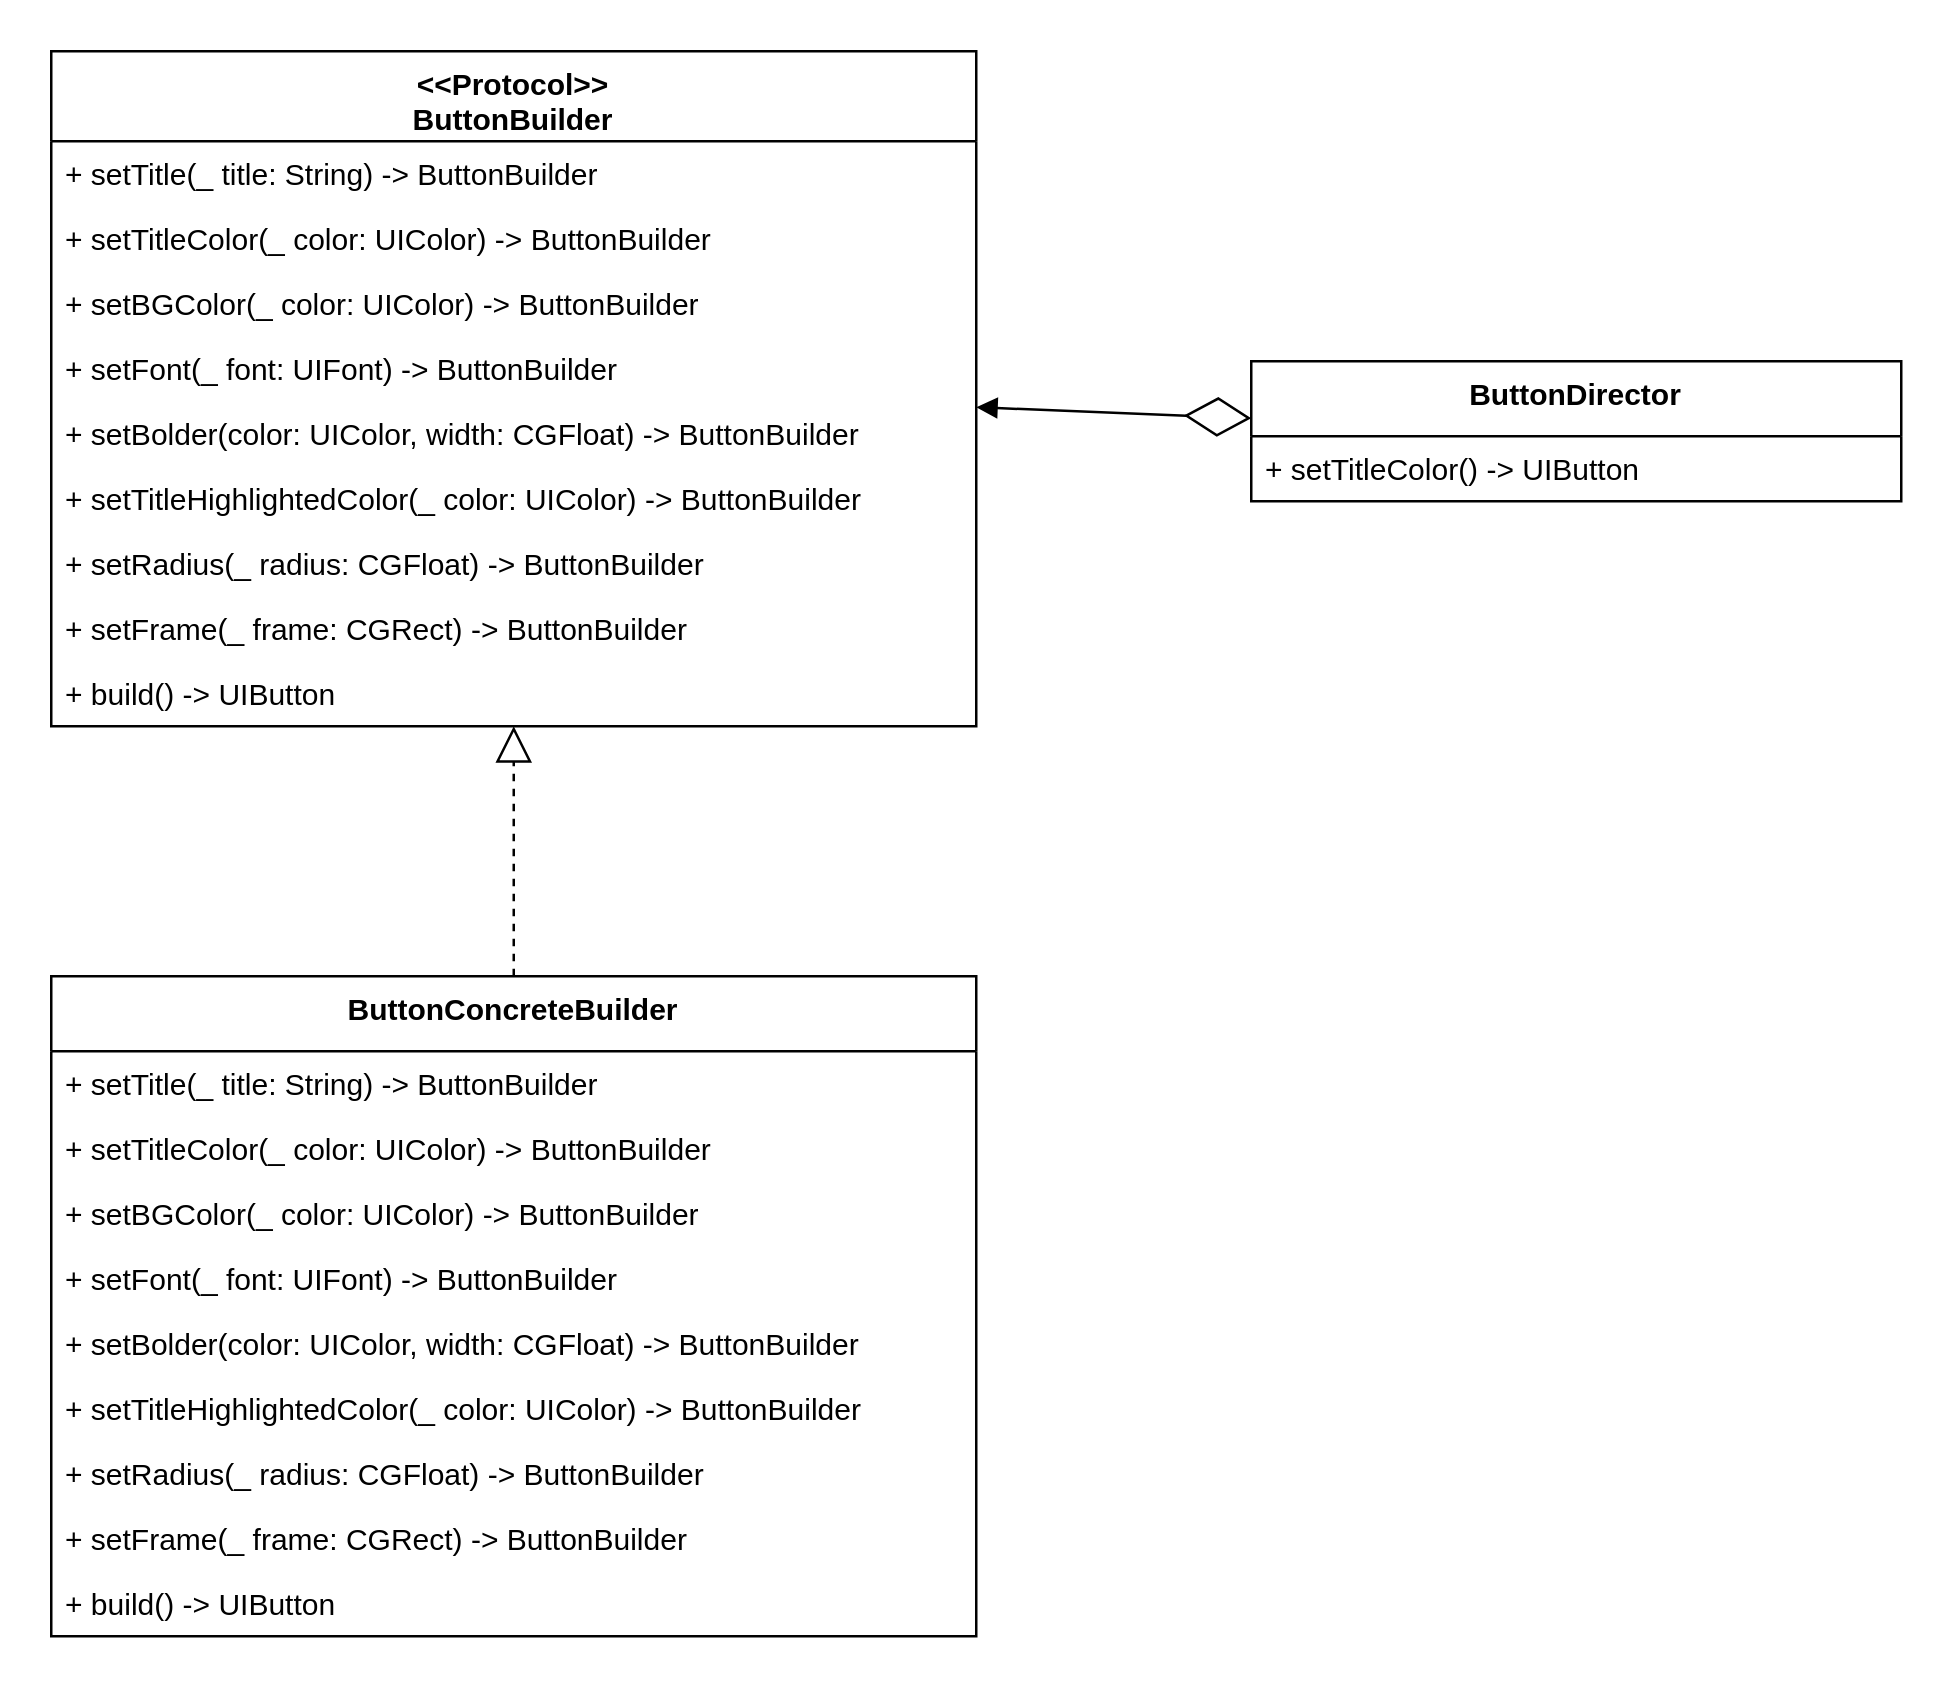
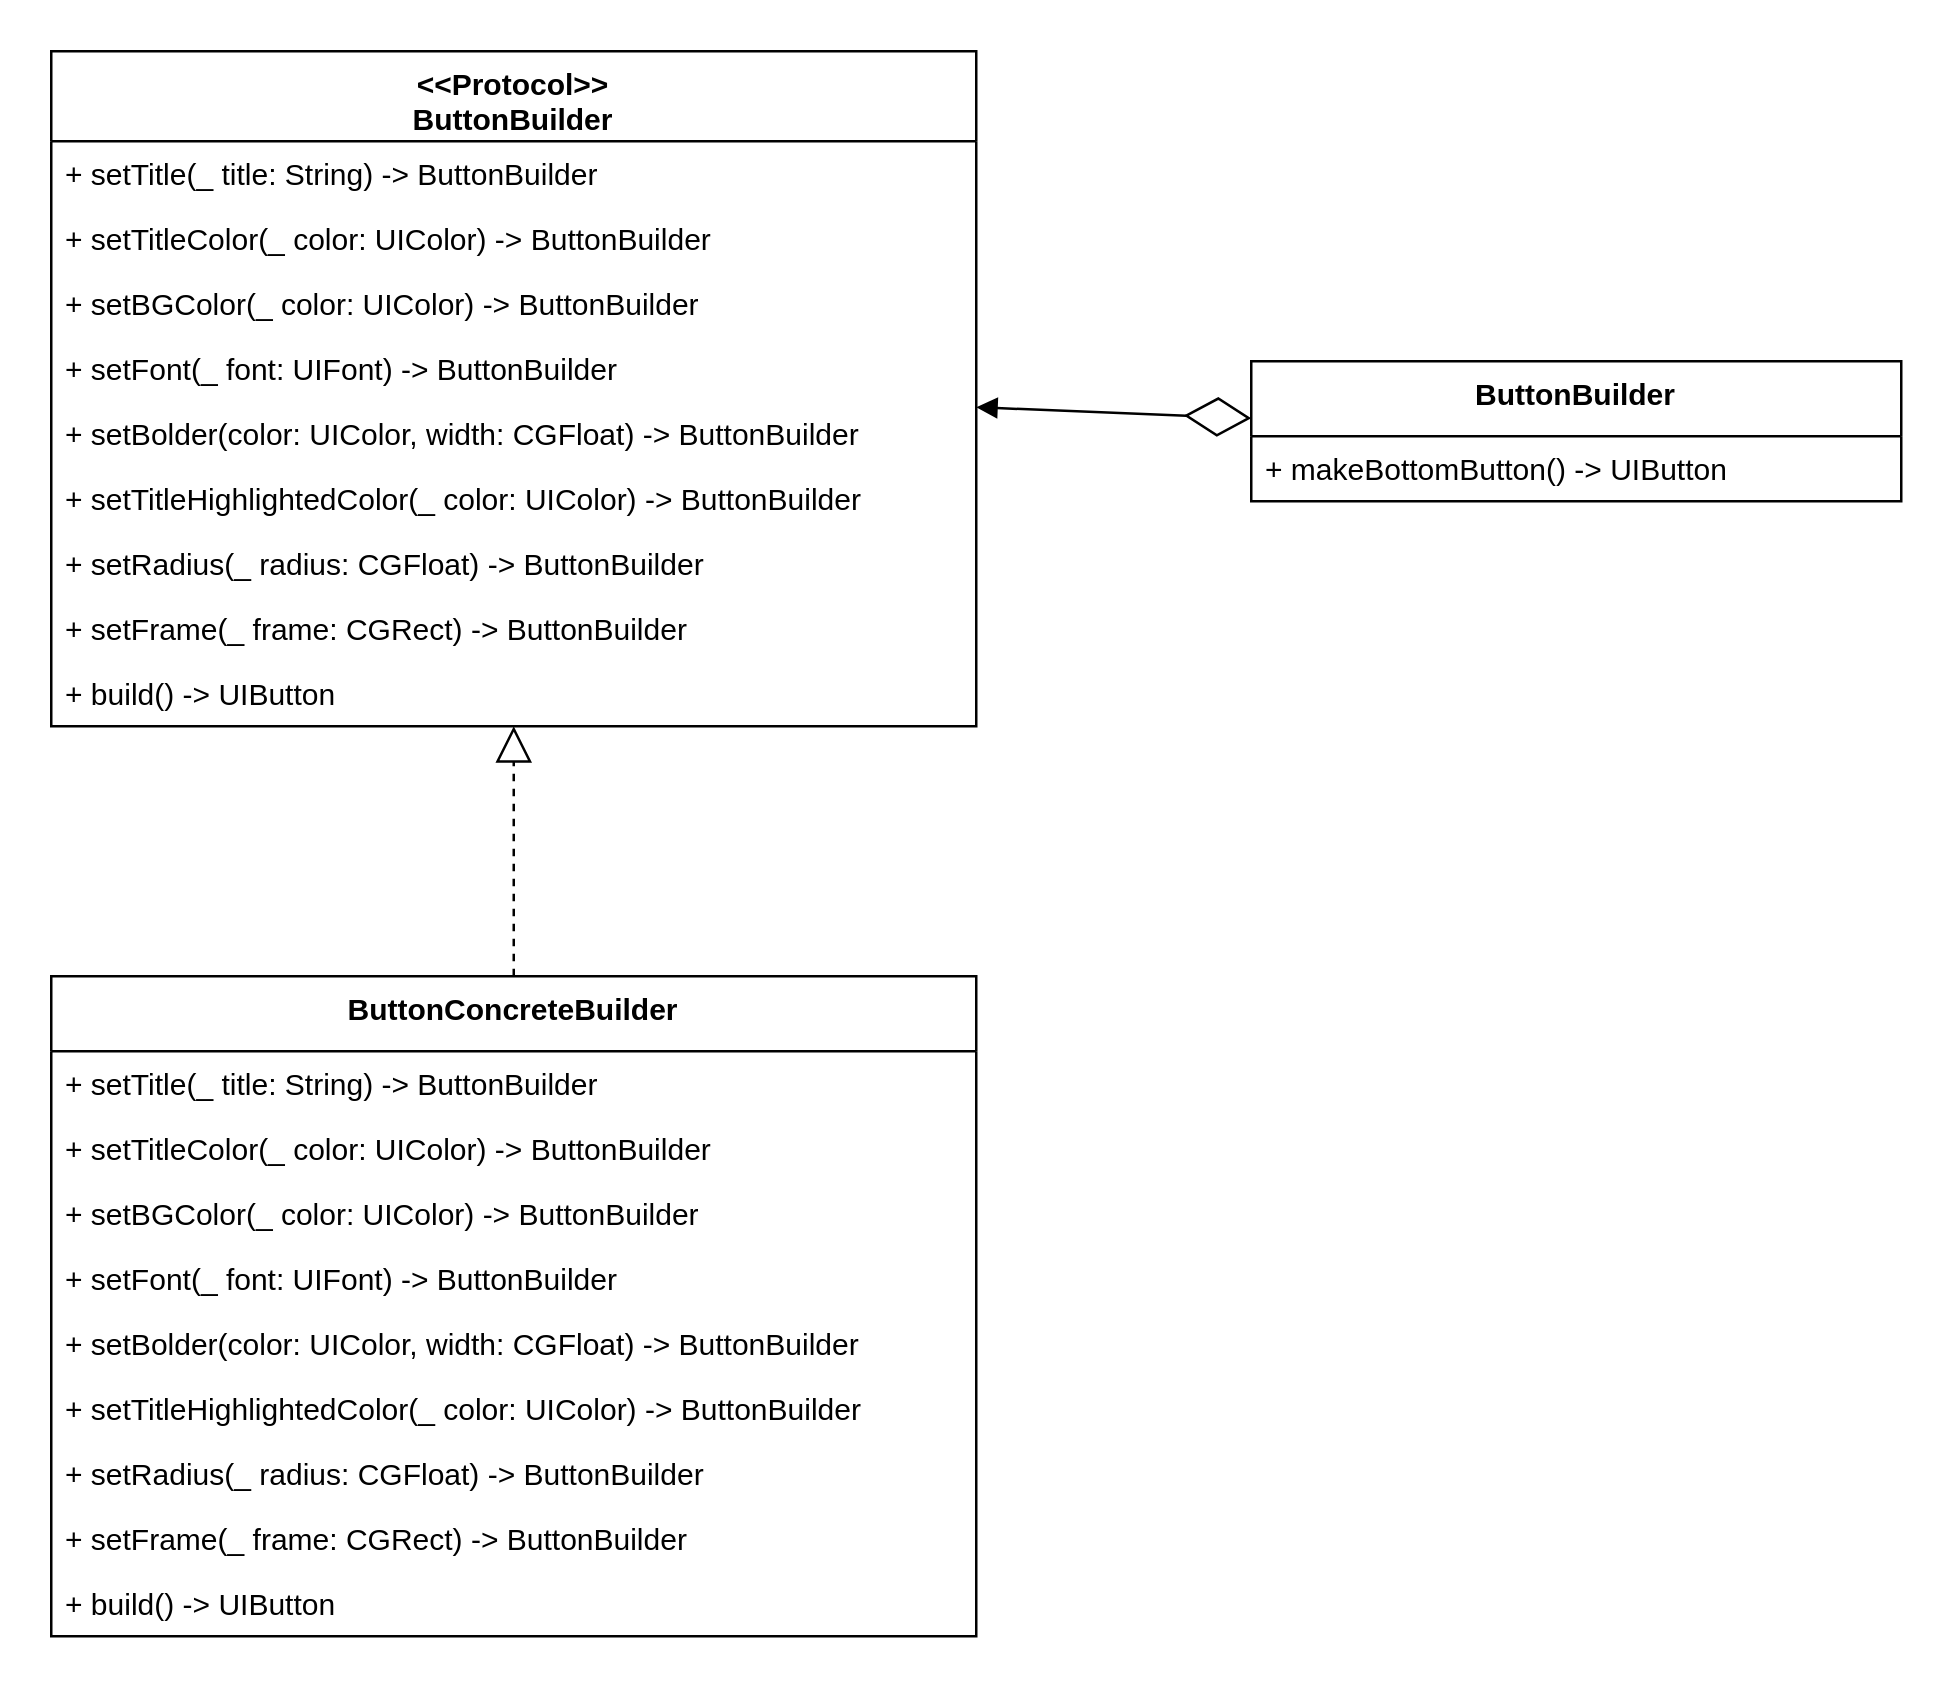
(1575, 395) -> (1575, 395)
(1485, 470) -> (1522, 470)
